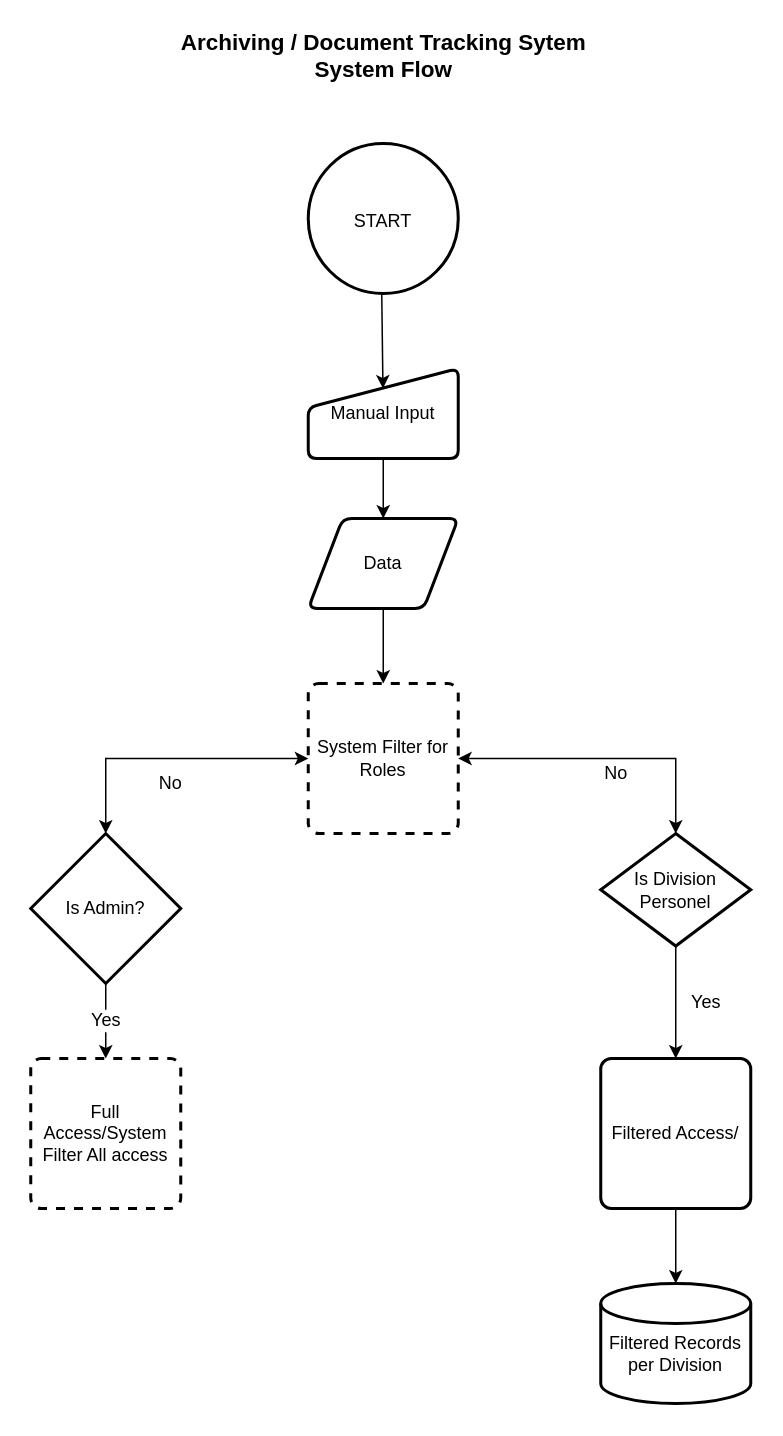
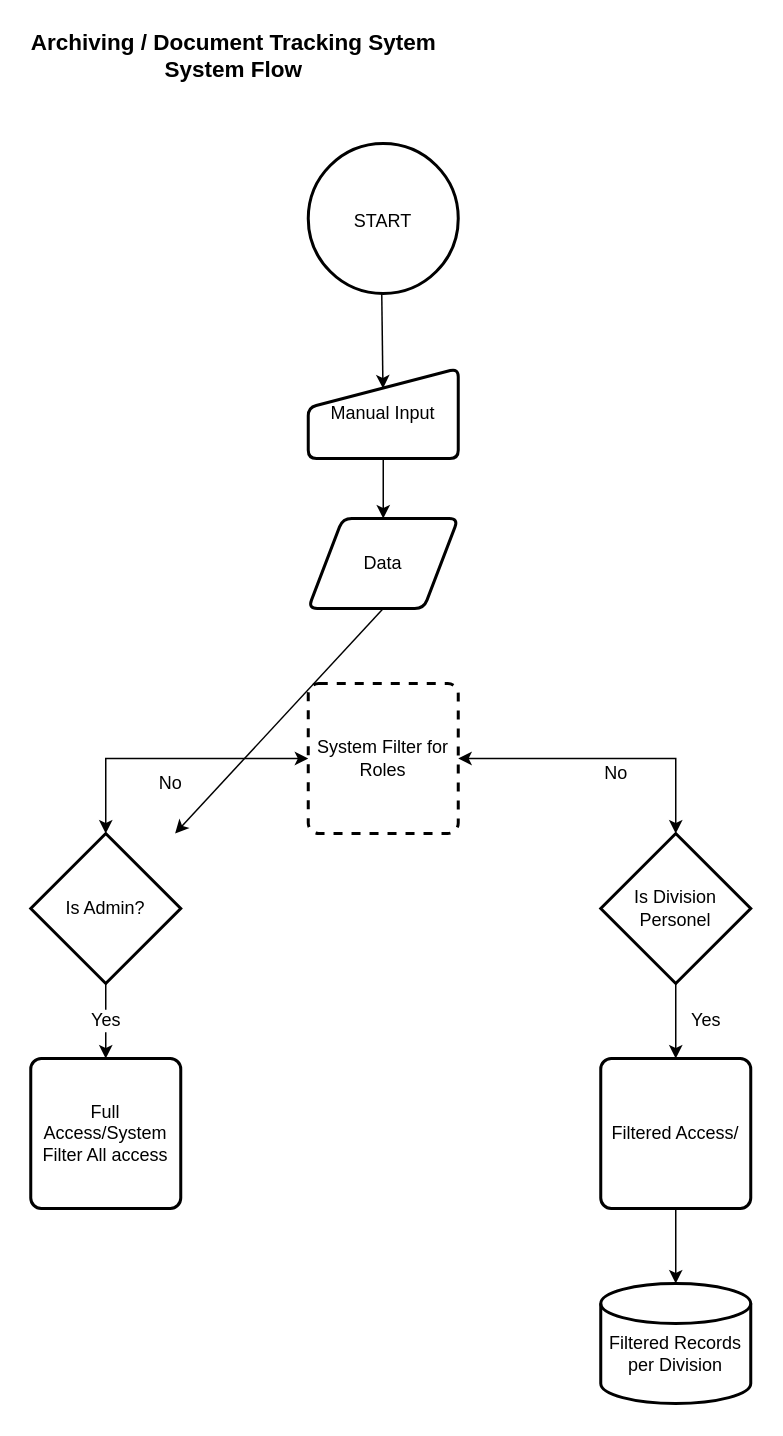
(383, 68) -> (233, 68)
(383, 640) -> (282, 717)
(676, 890) -> (676, 908)
(106, 1133) -> (106, 1133)
